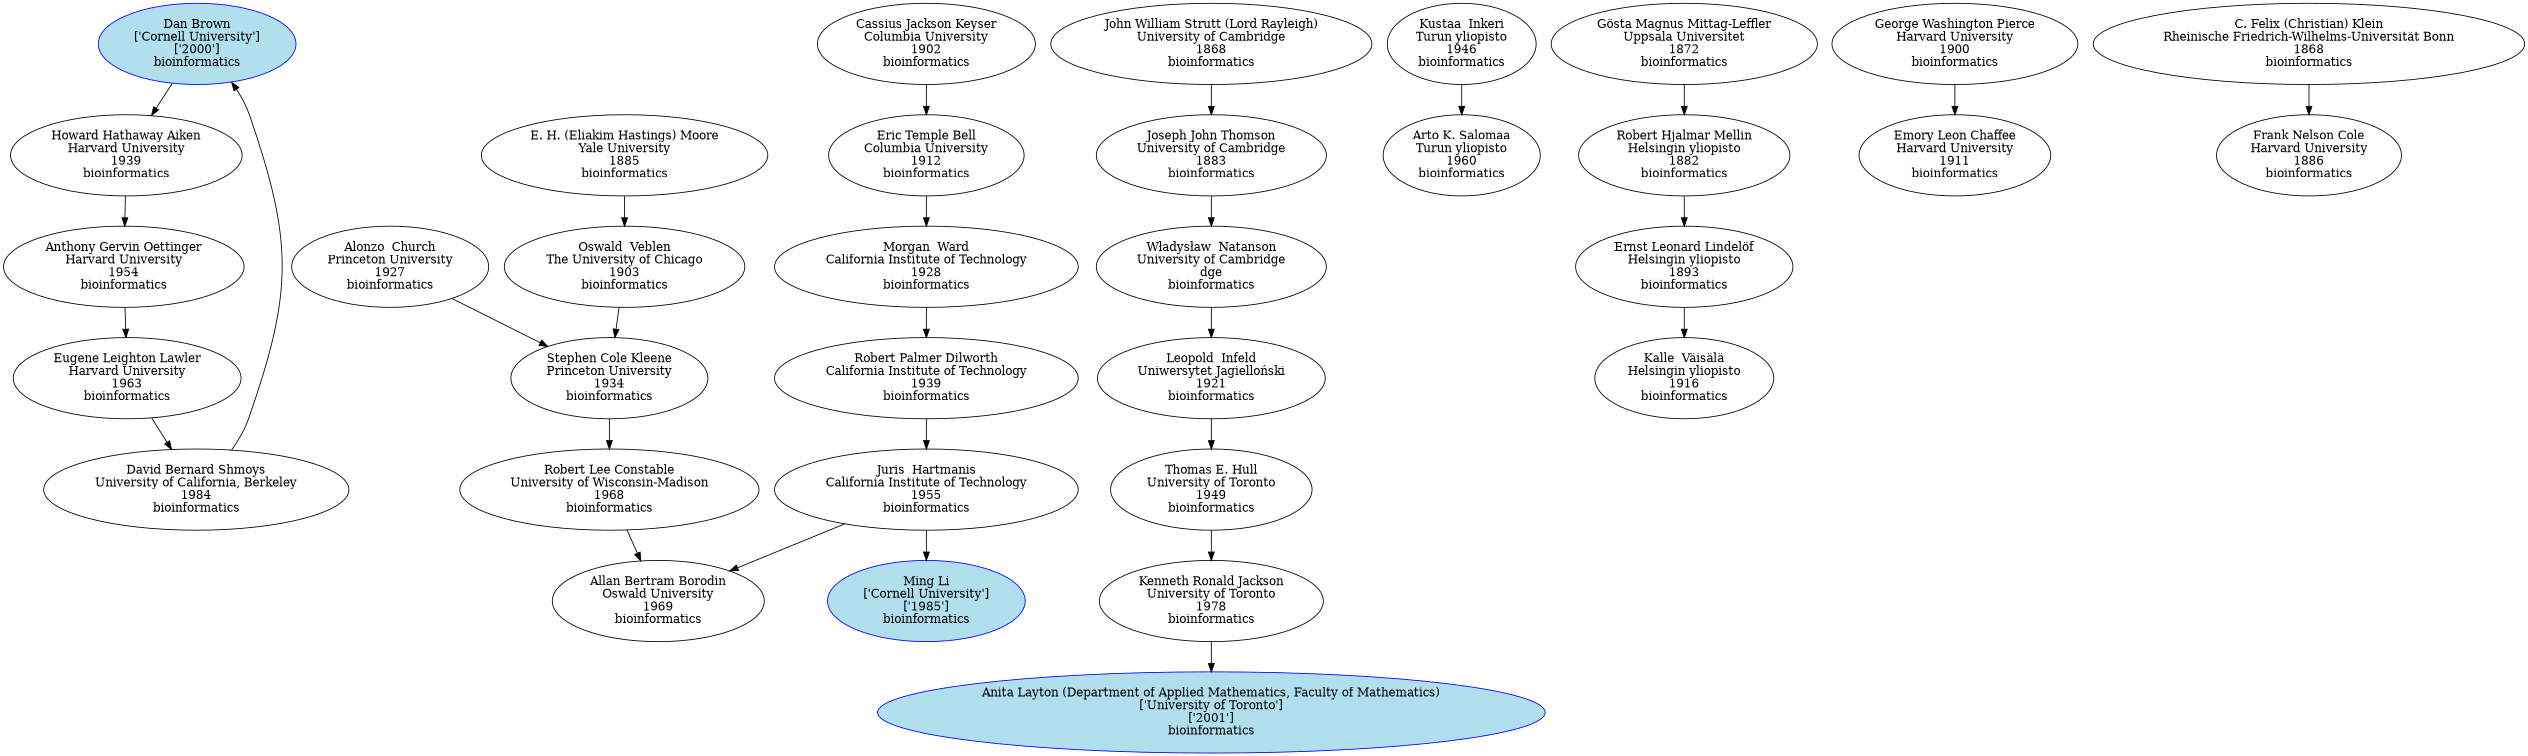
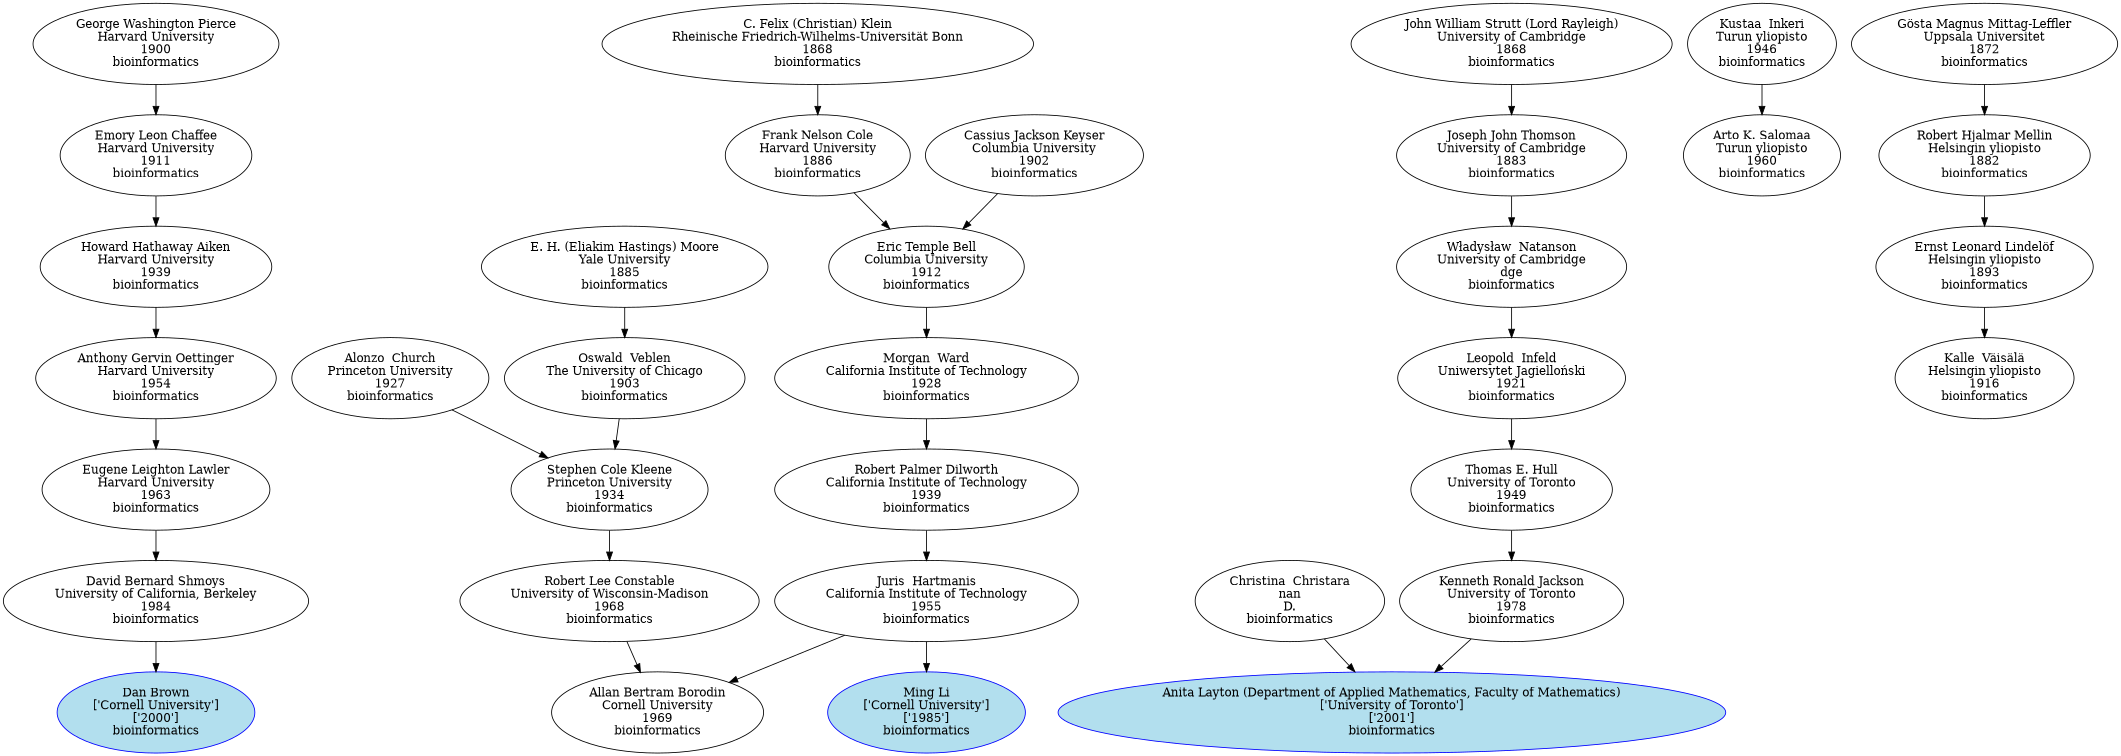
(164, 96) -> (156, 207)
none -> (869, 208)
(658, 601) -> (658, 712)
none -> (1290, 601)
